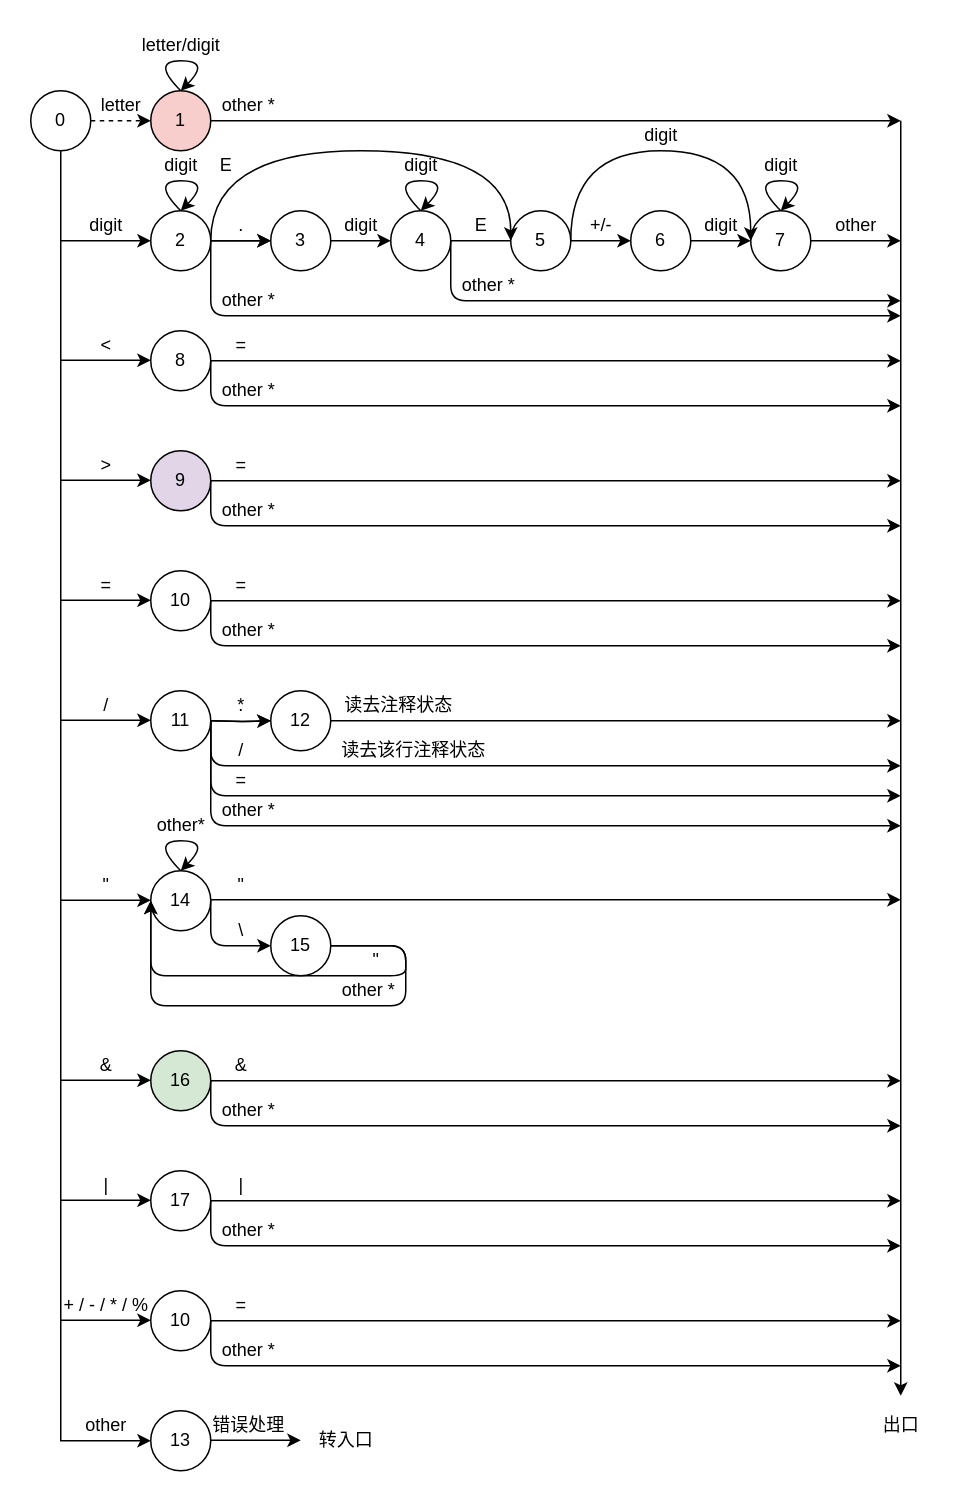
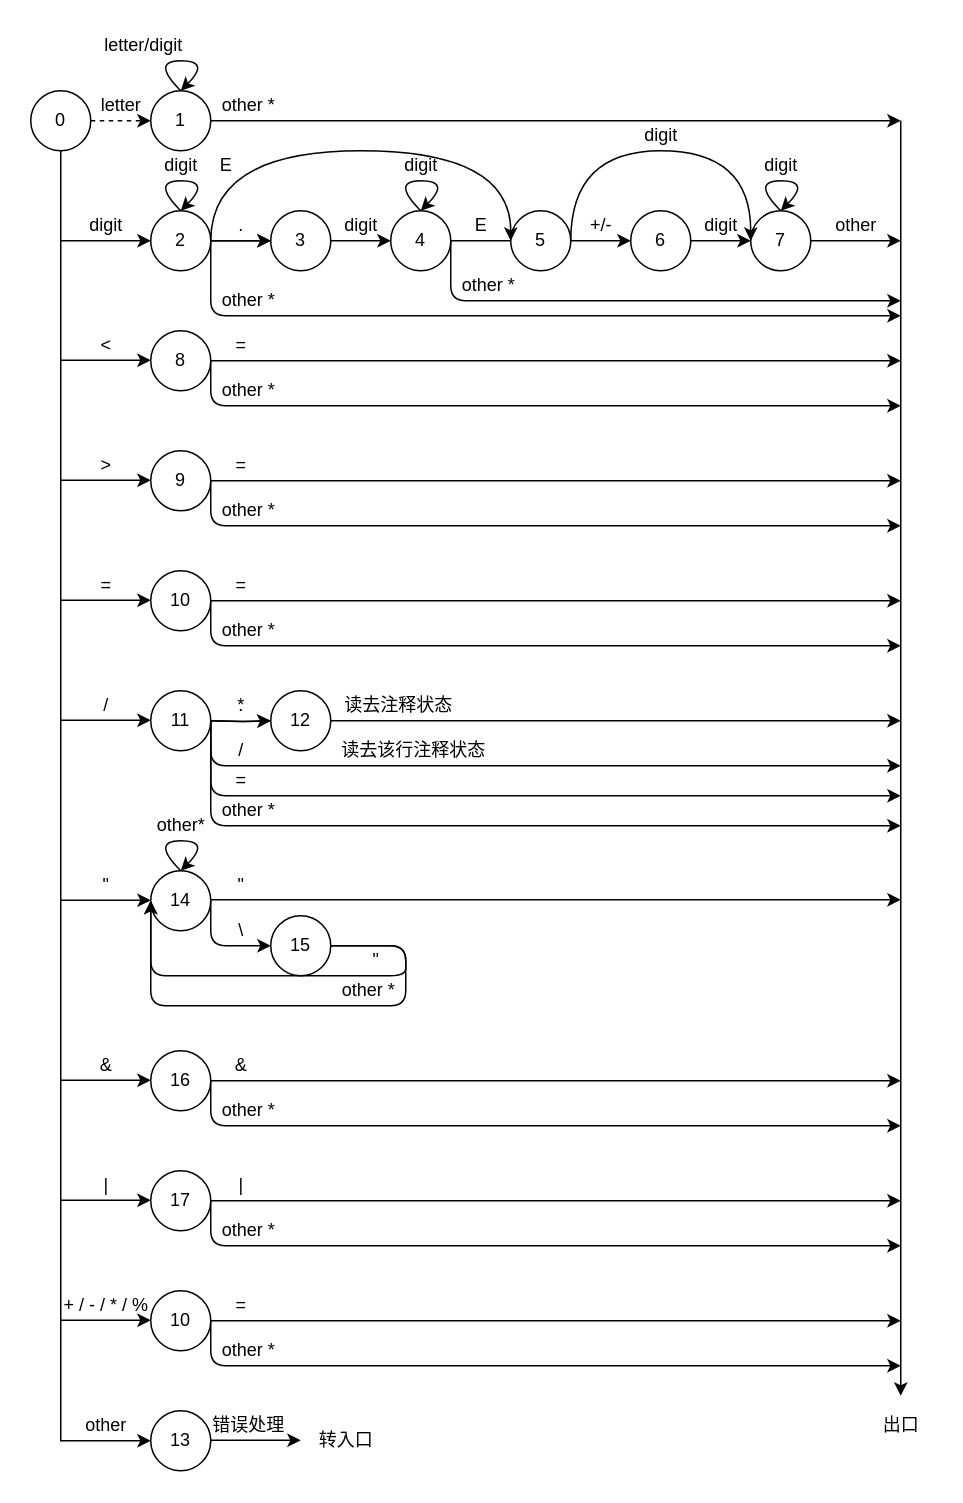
(181, 46) -> (143, 46)
(181, 121) -> (181, 121)
(181, 481) -> (181, 481)
(181, 1081) -> (181, 1081)
